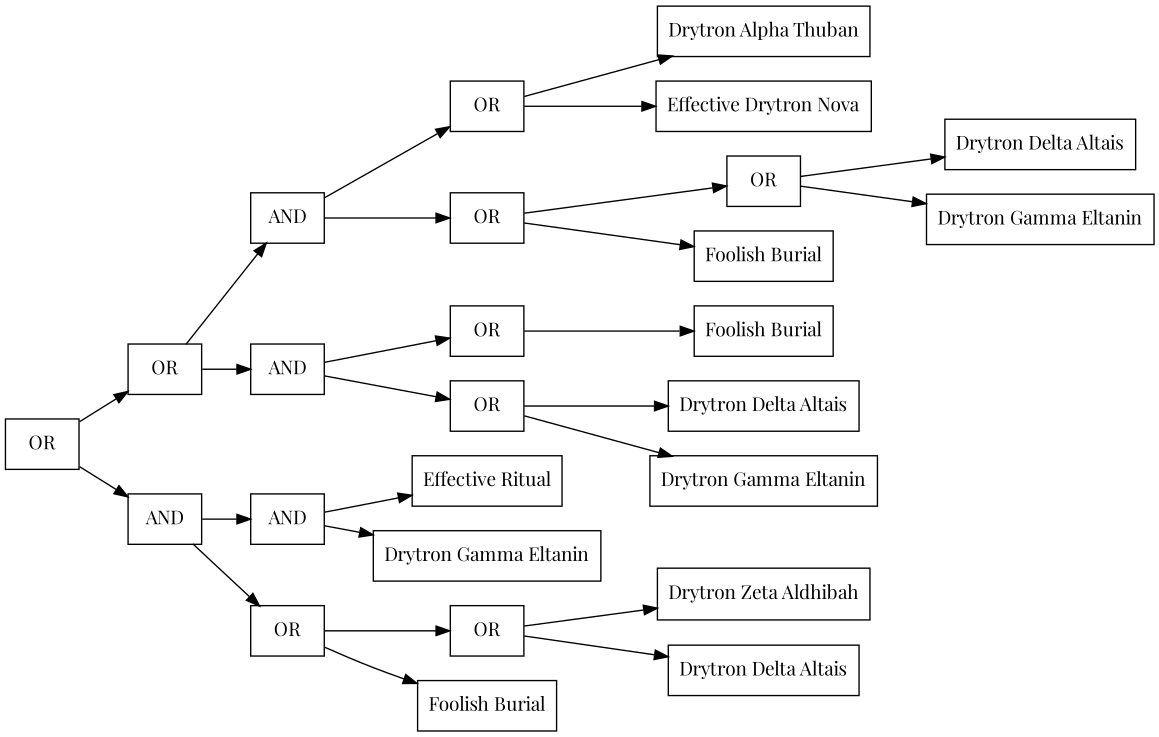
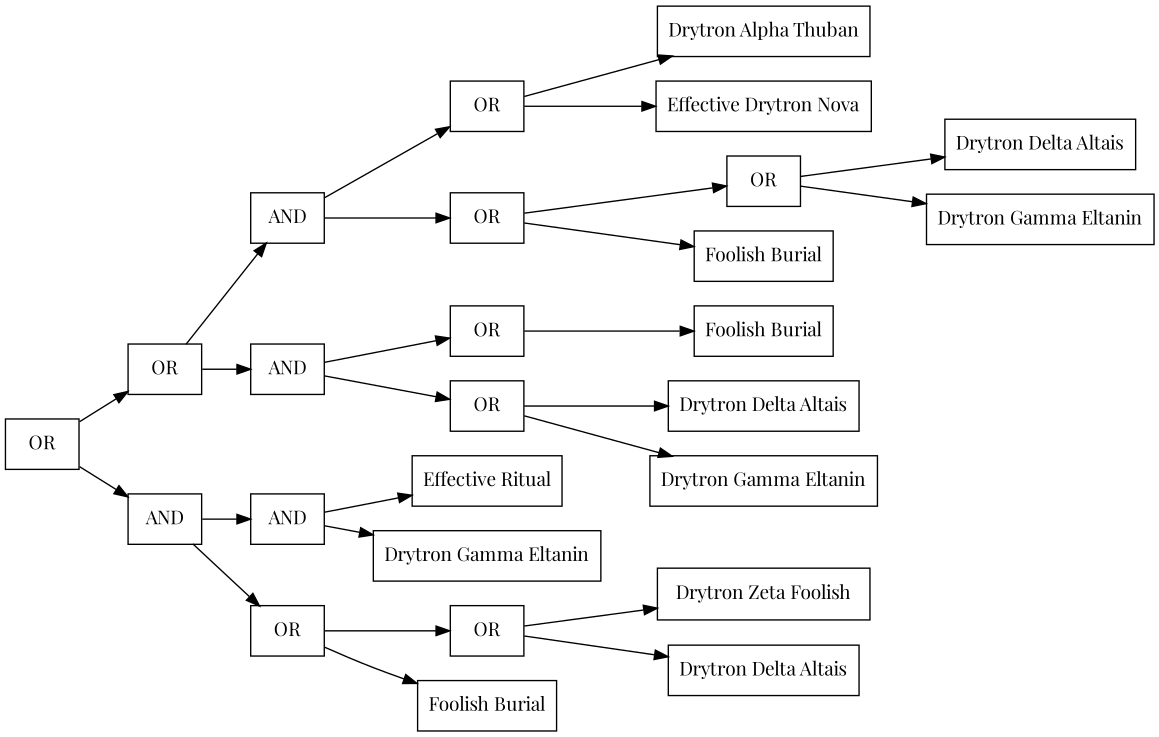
(764, 594) -> (764, 594)
